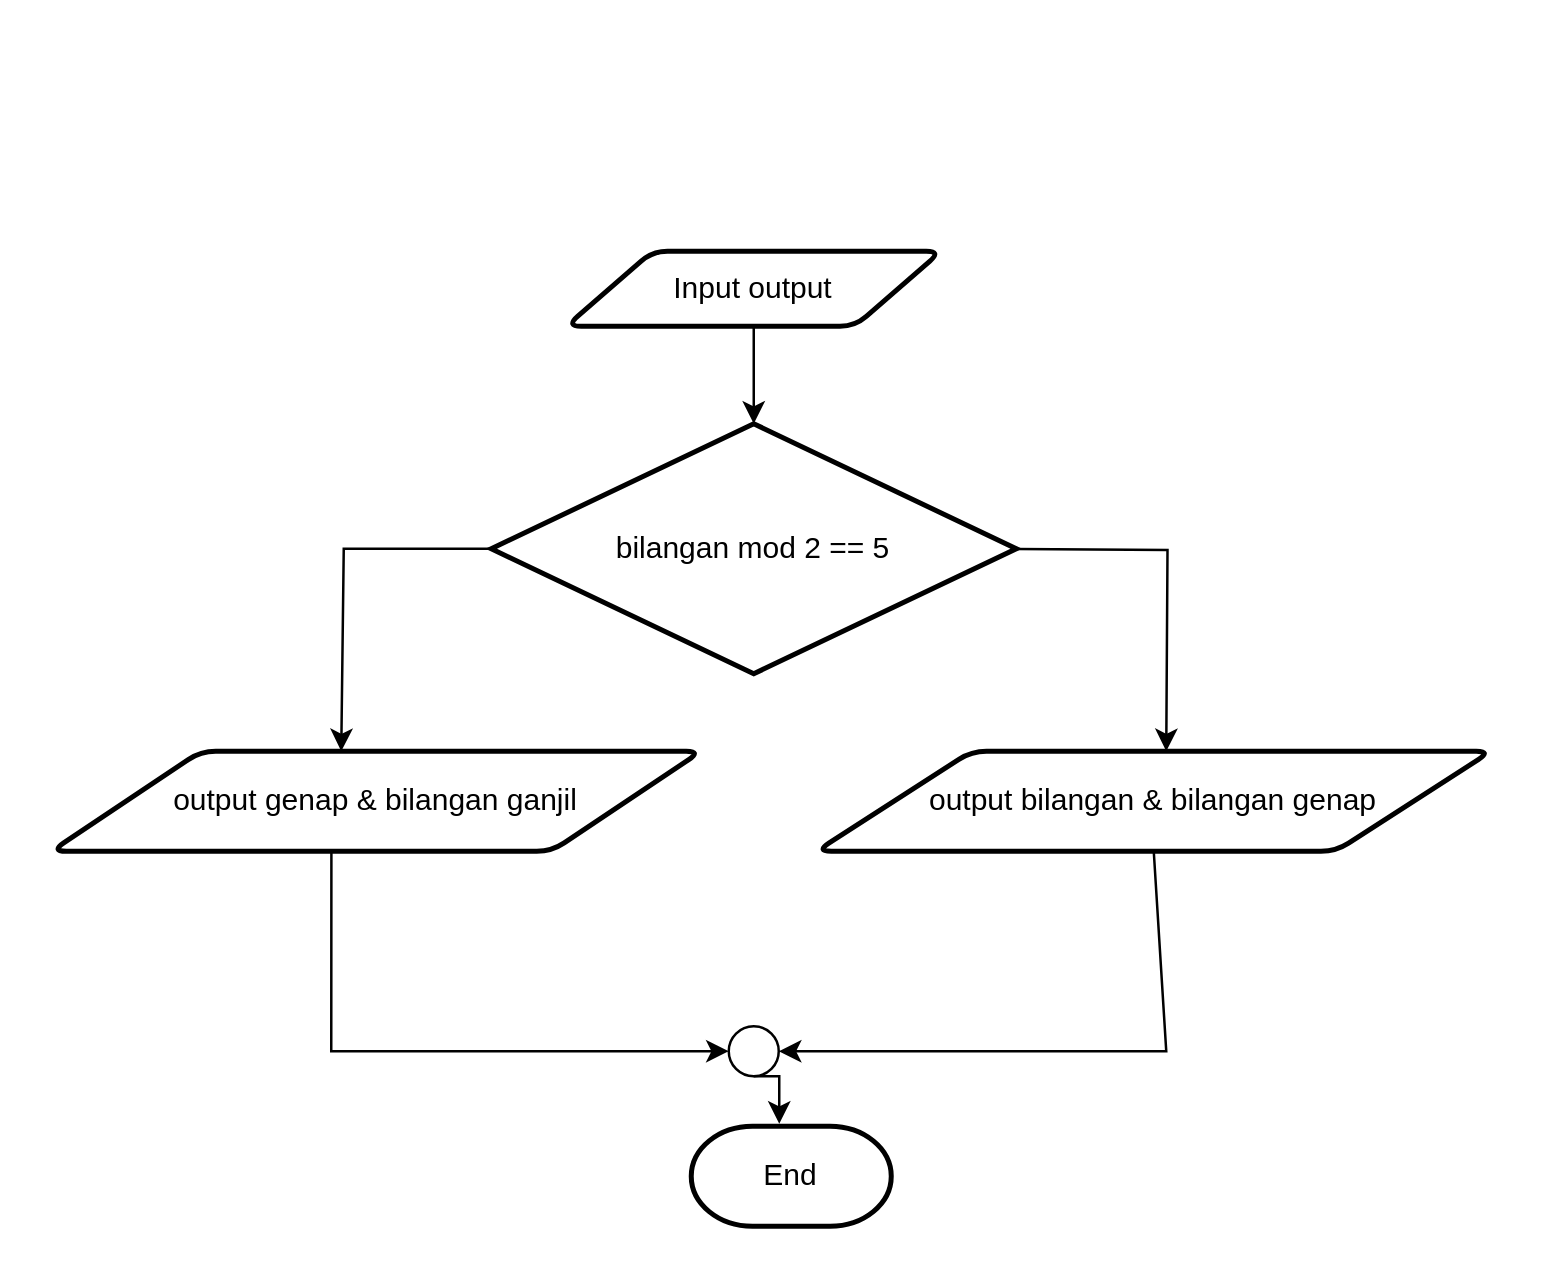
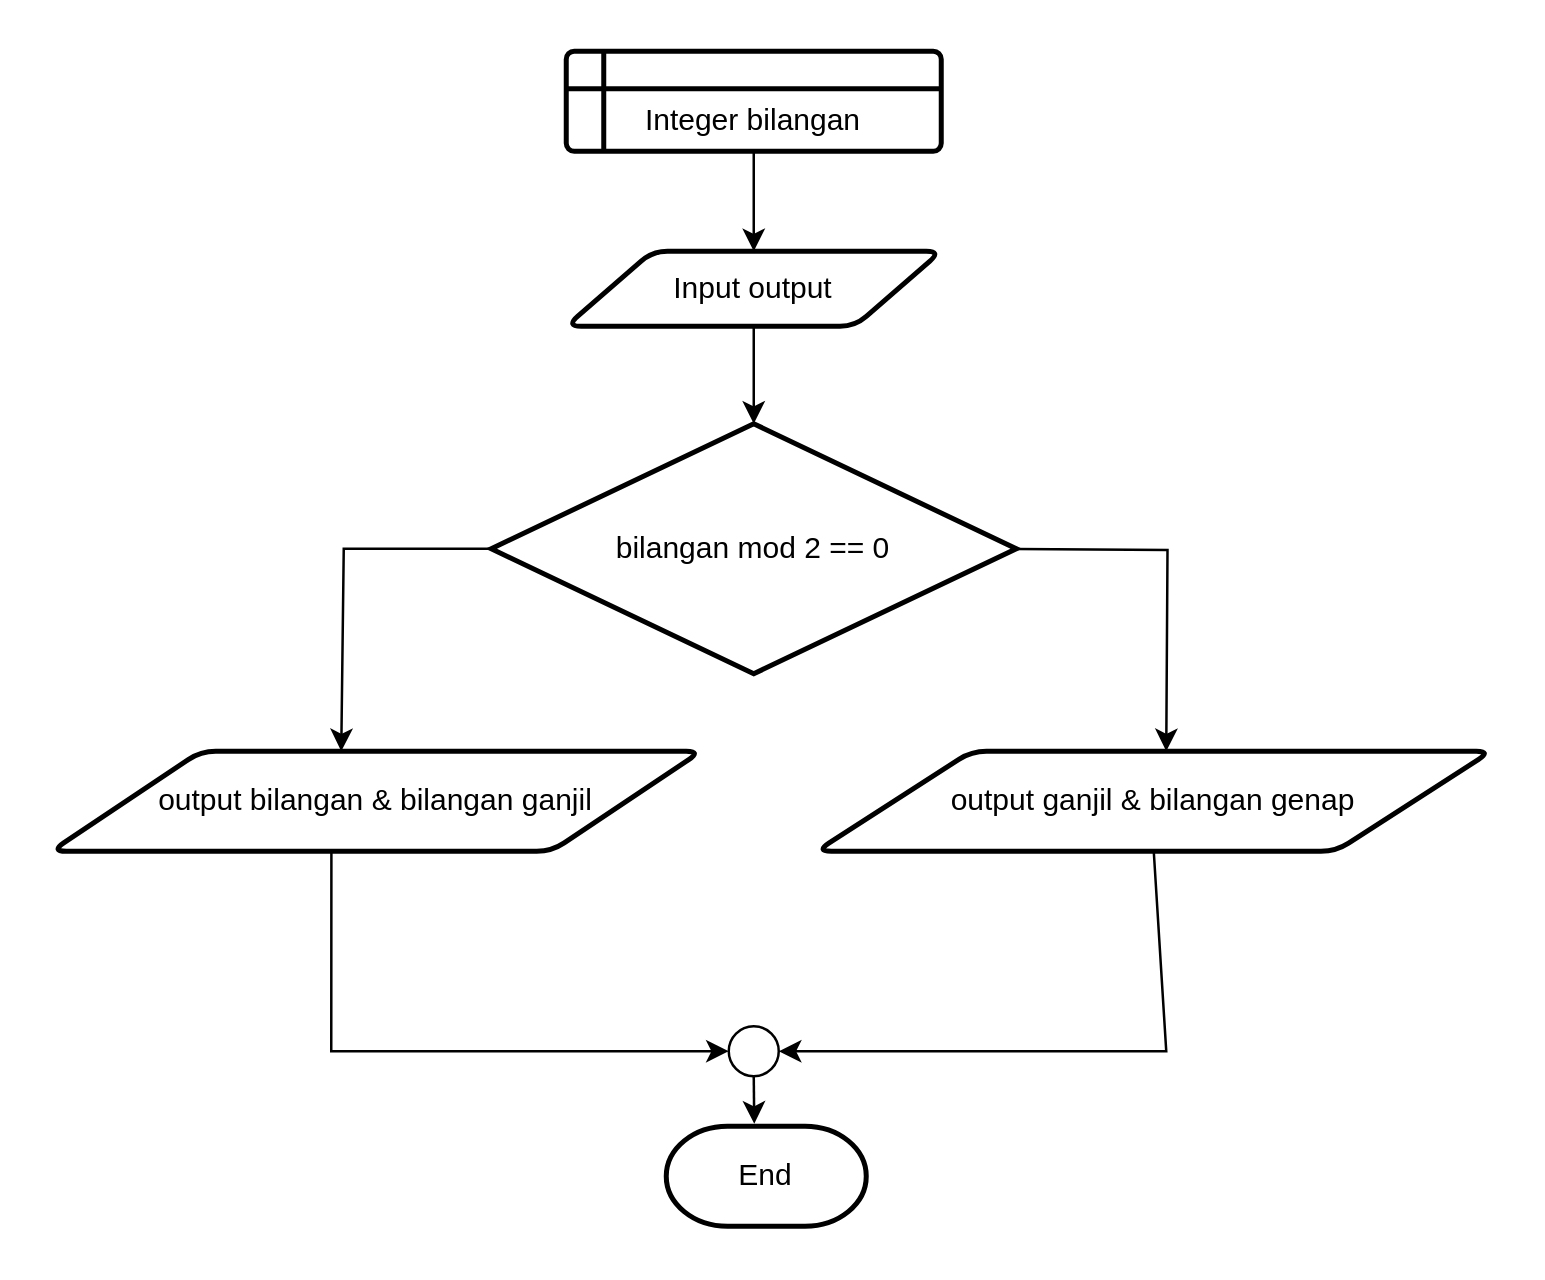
none -> (754, 101)
none -> (754, 193)
(754, 549) -> (754, 549)
(376, 801) -> (376, 801)
(1154, 801) -> (1154, 801)
(791, 1176) -> (766, 1176)
